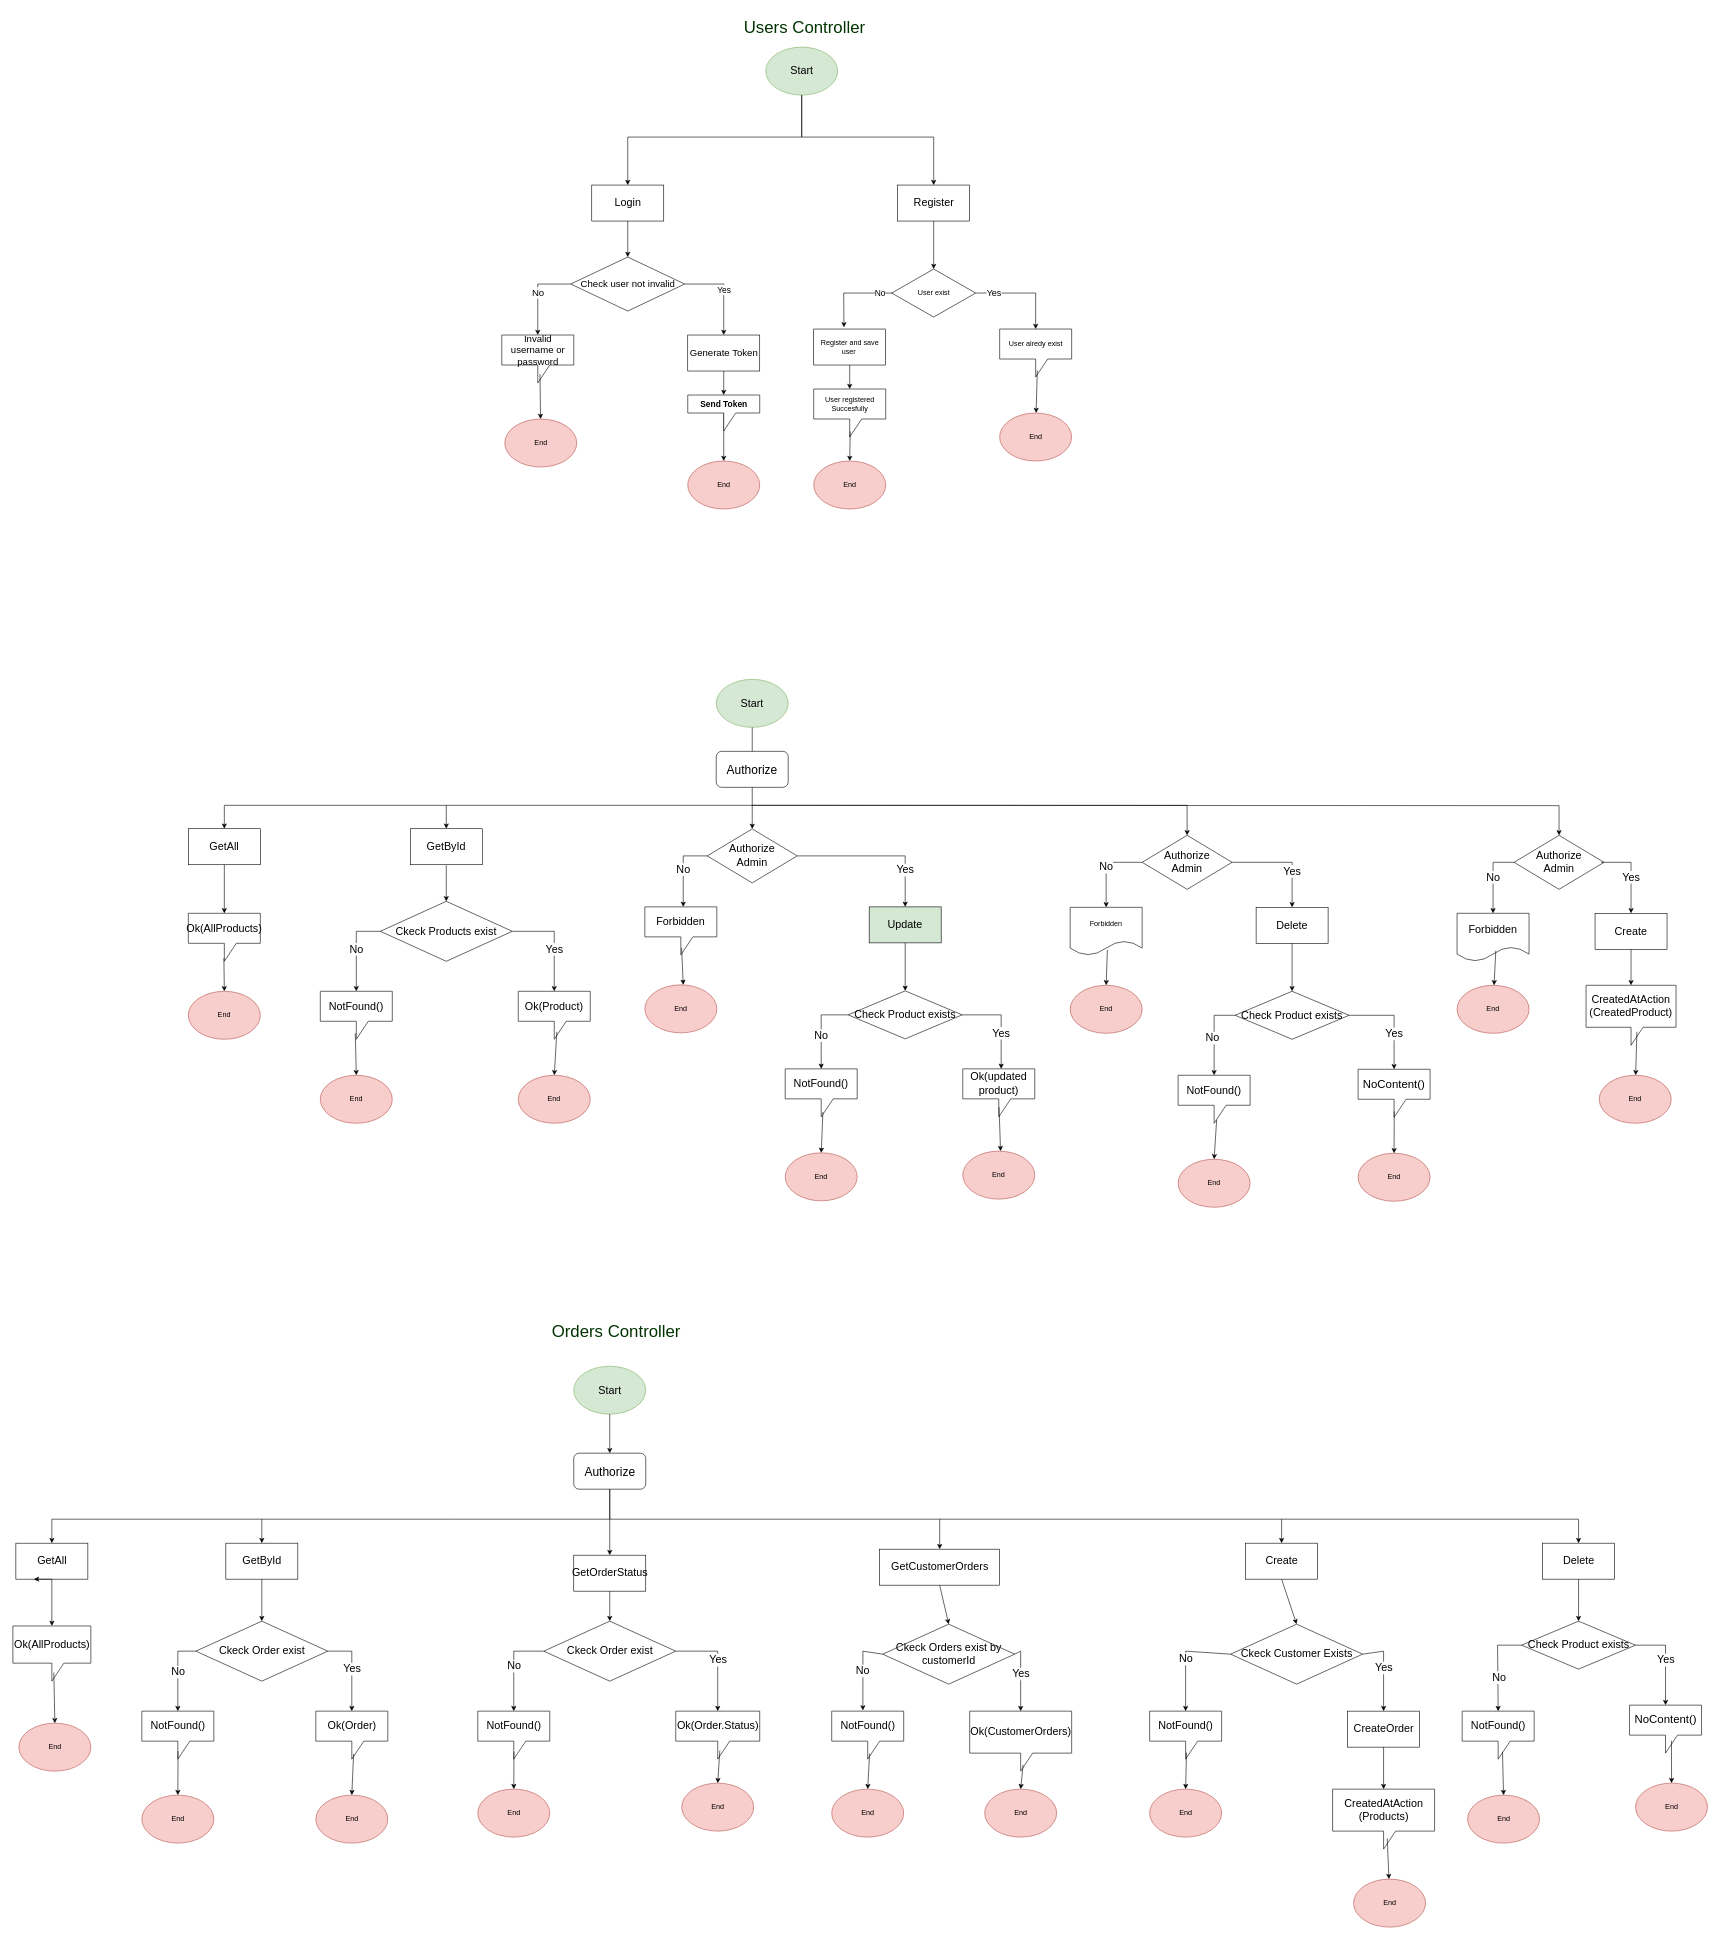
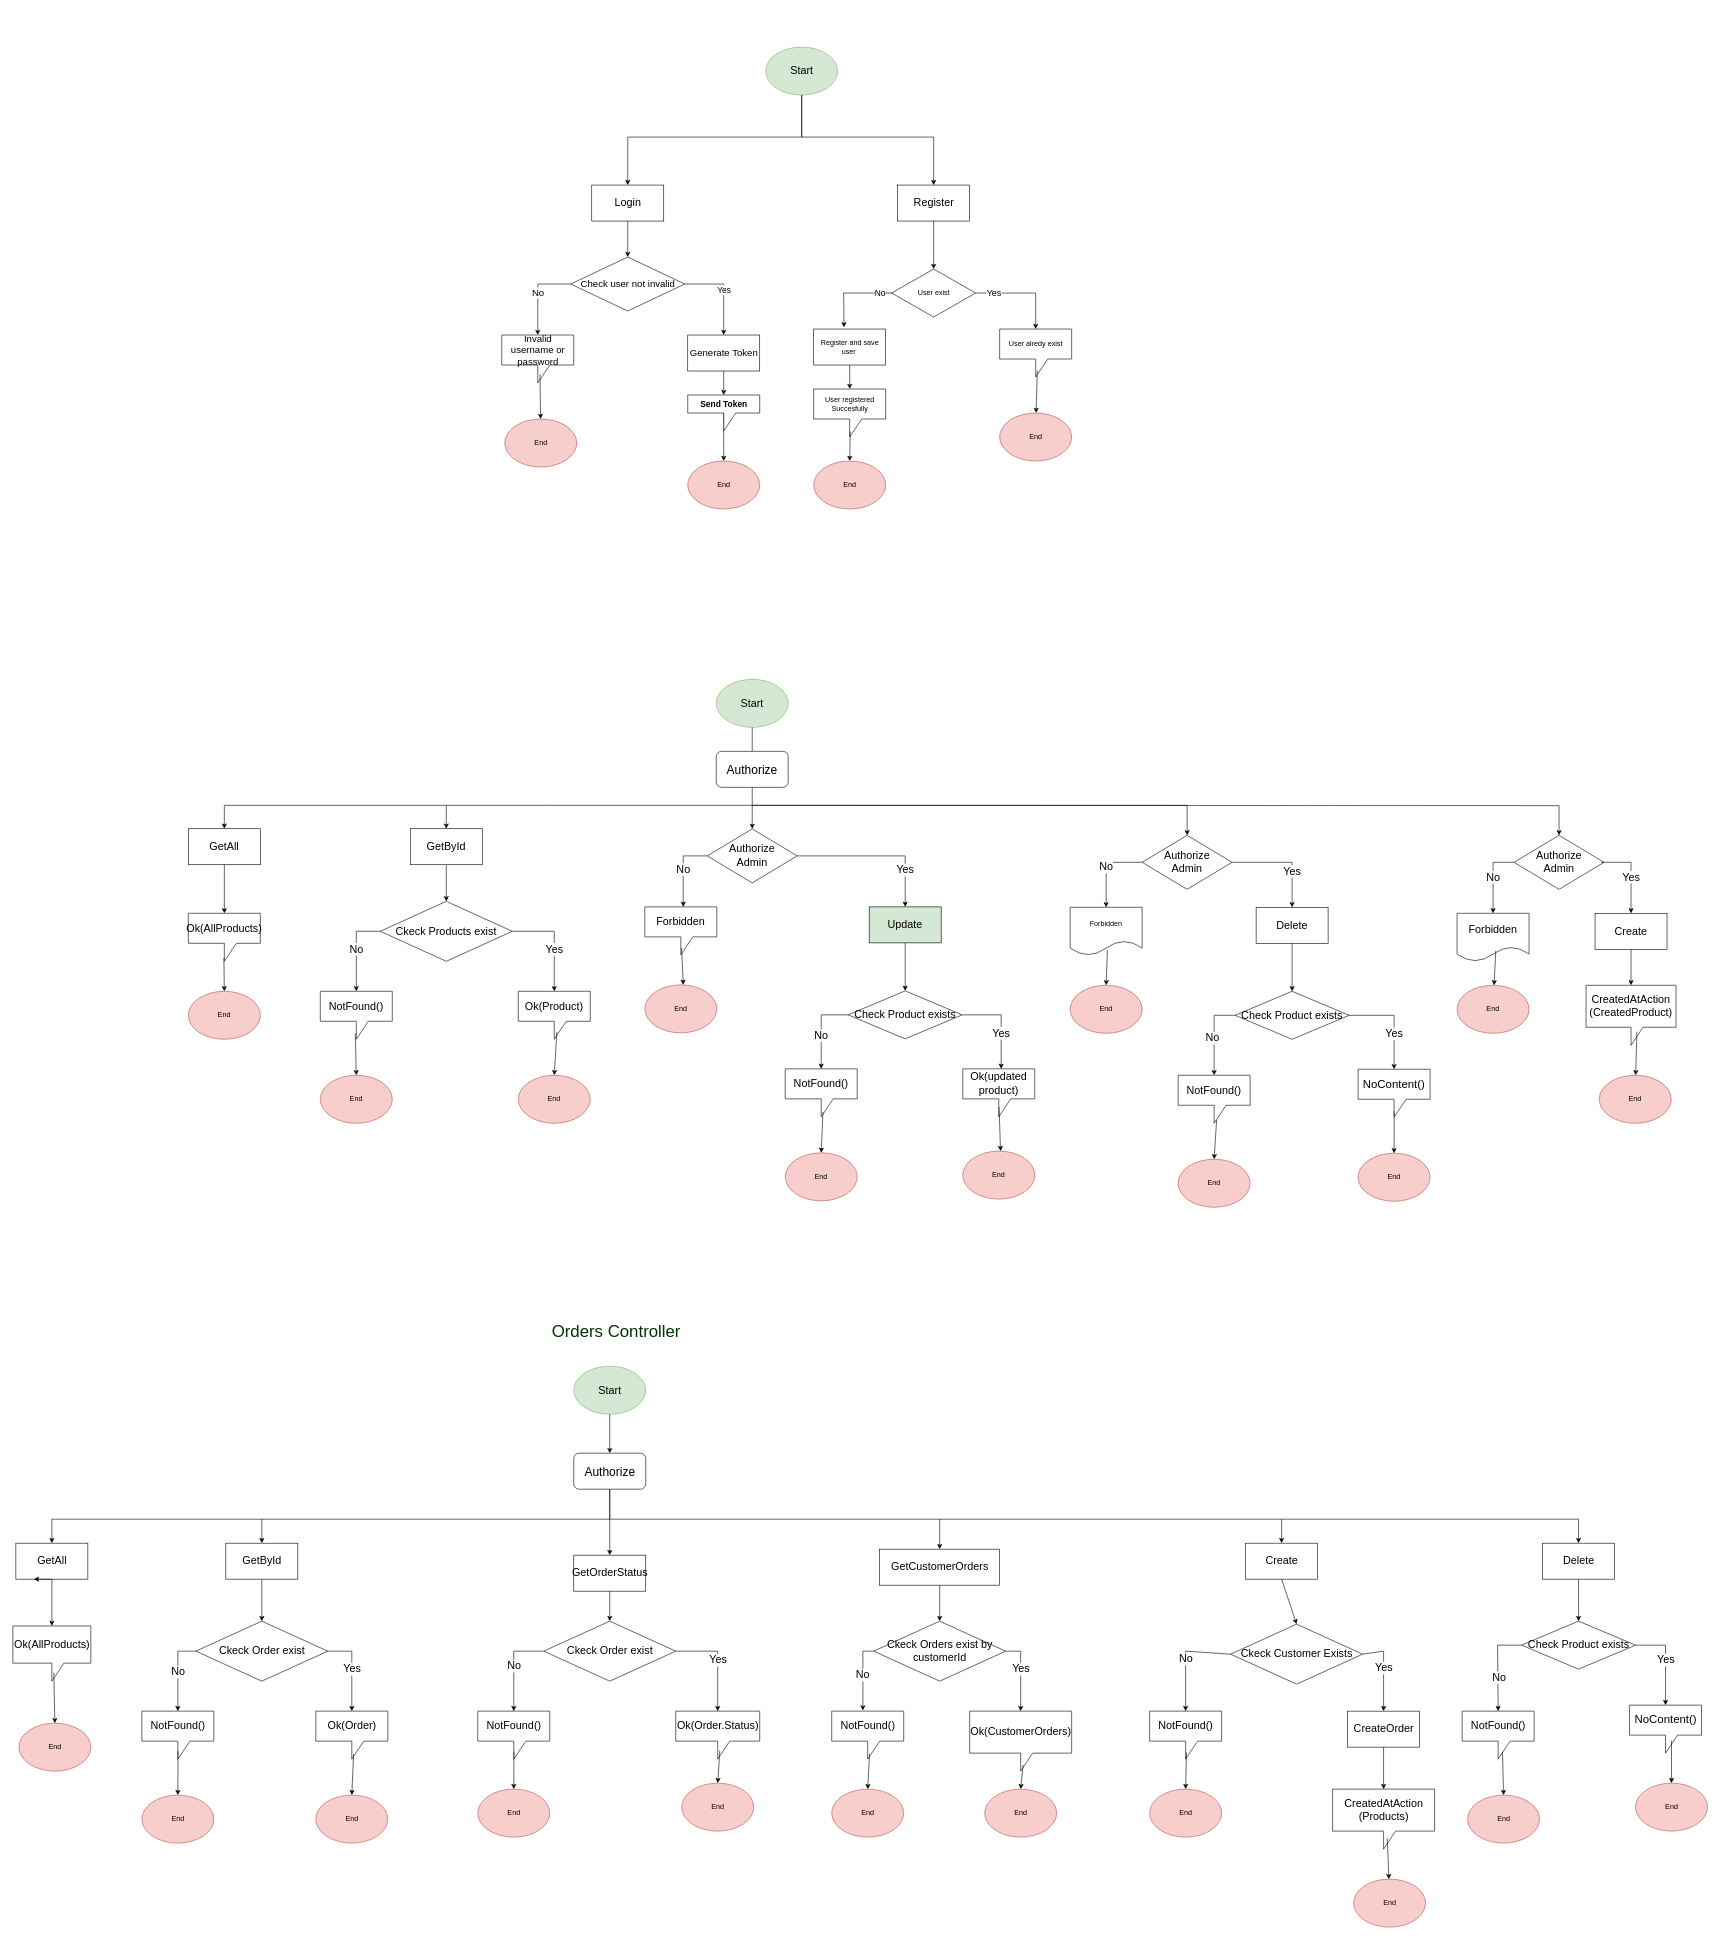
(804, 27) -> none
(949, 1655) -> (940, 1652)
